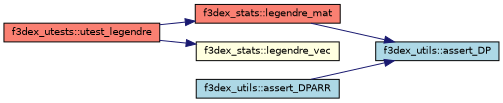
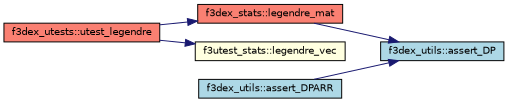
(268, 51) -> (270, 51)
